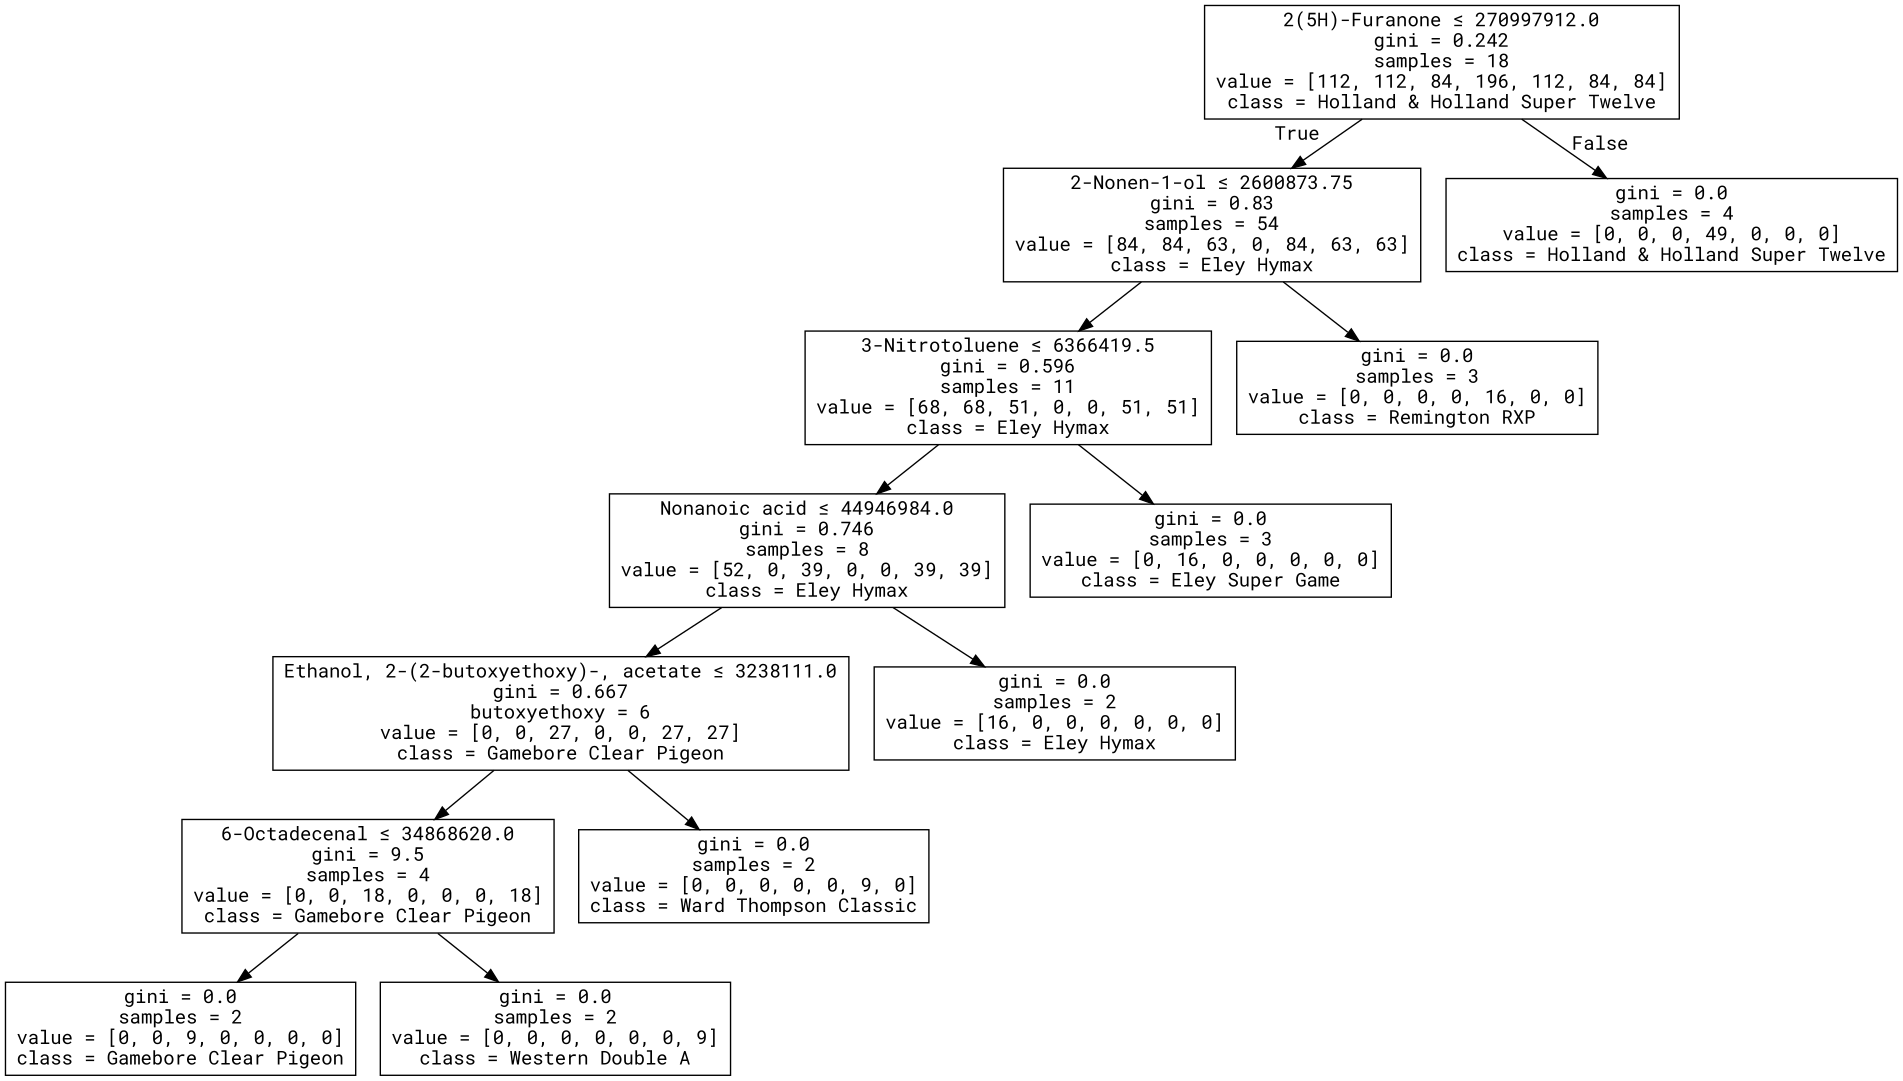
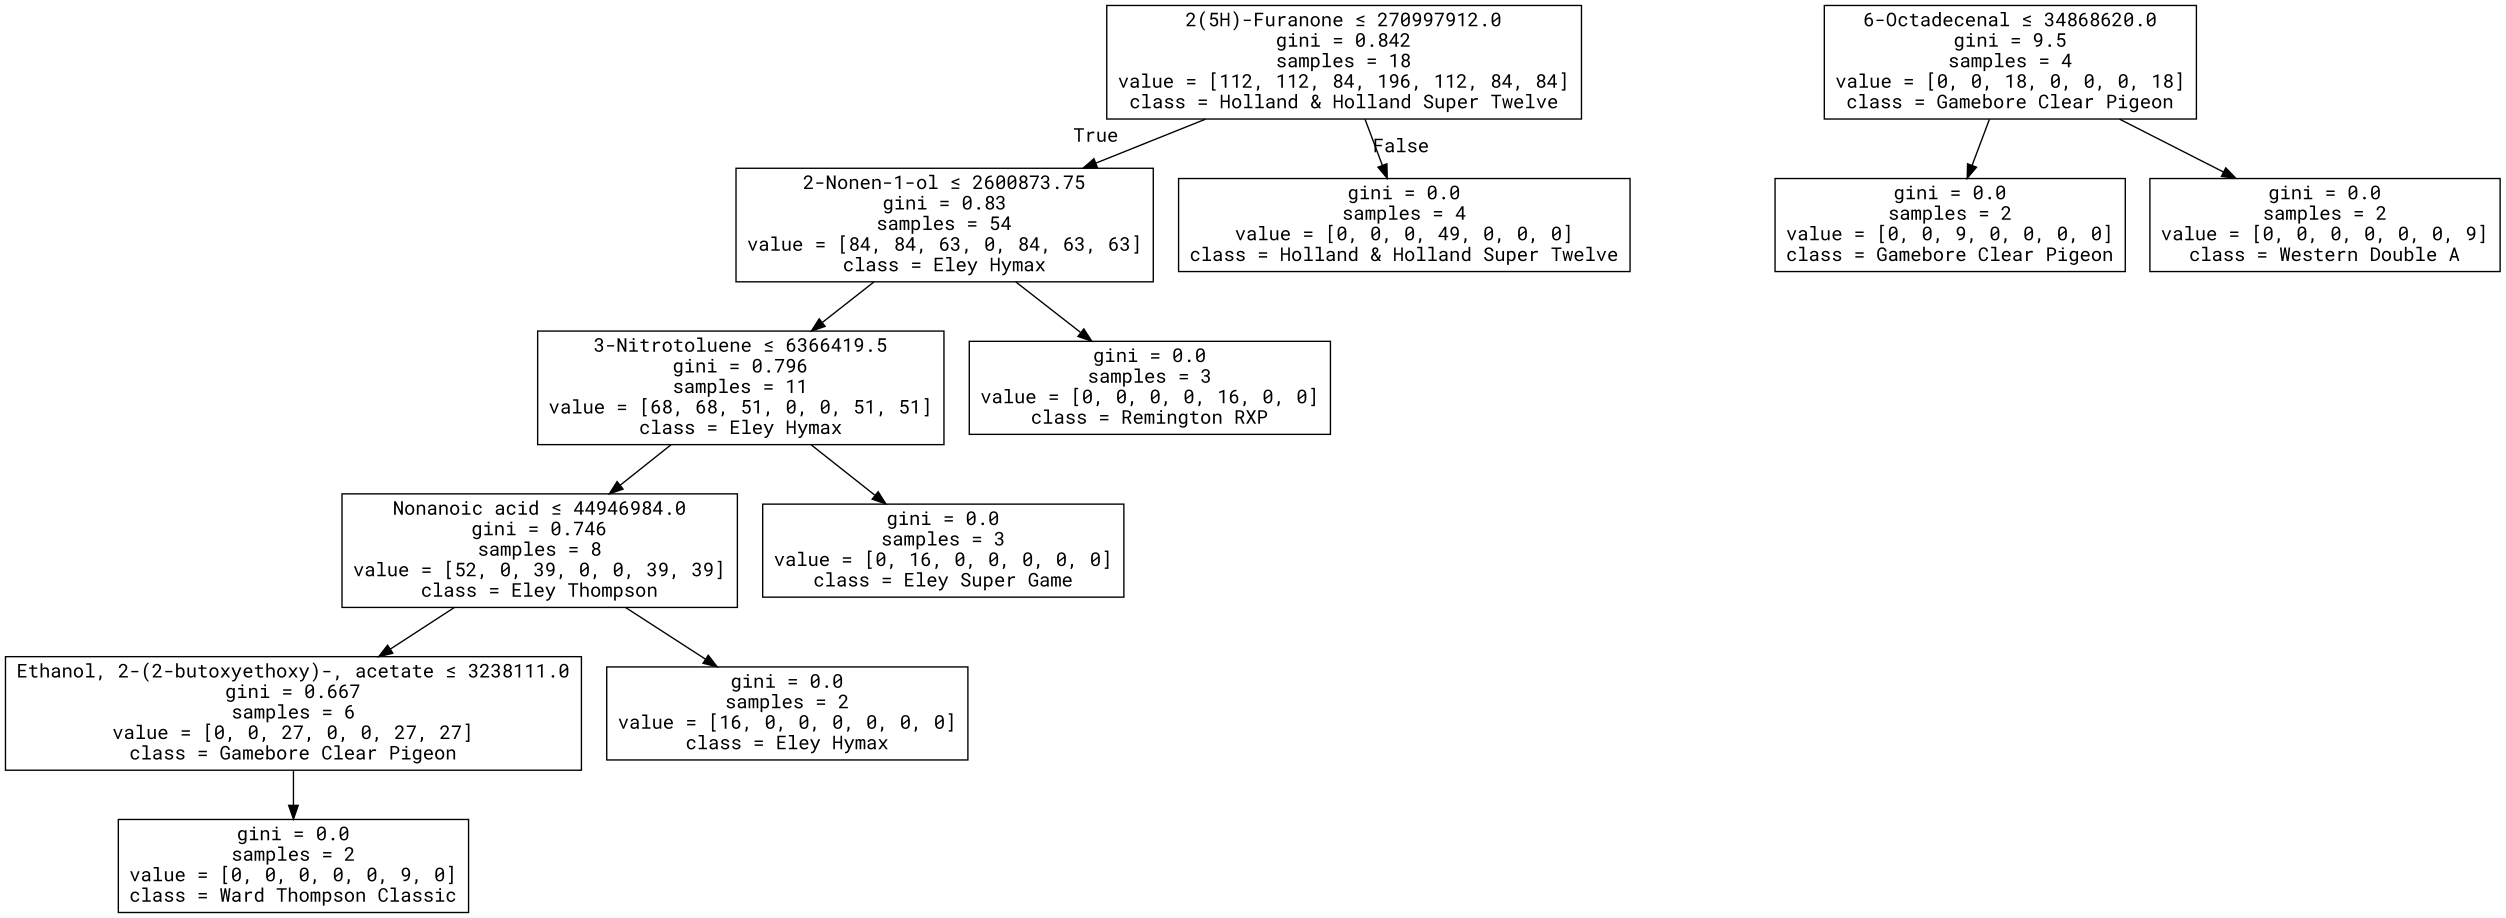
(1442, 41) -> (1344, 41)
(1008, 367) -> (741, 367)
(807, 591) -> (540, 591)
(561, 713) -> (293, 713)
(470, 790) -> none
